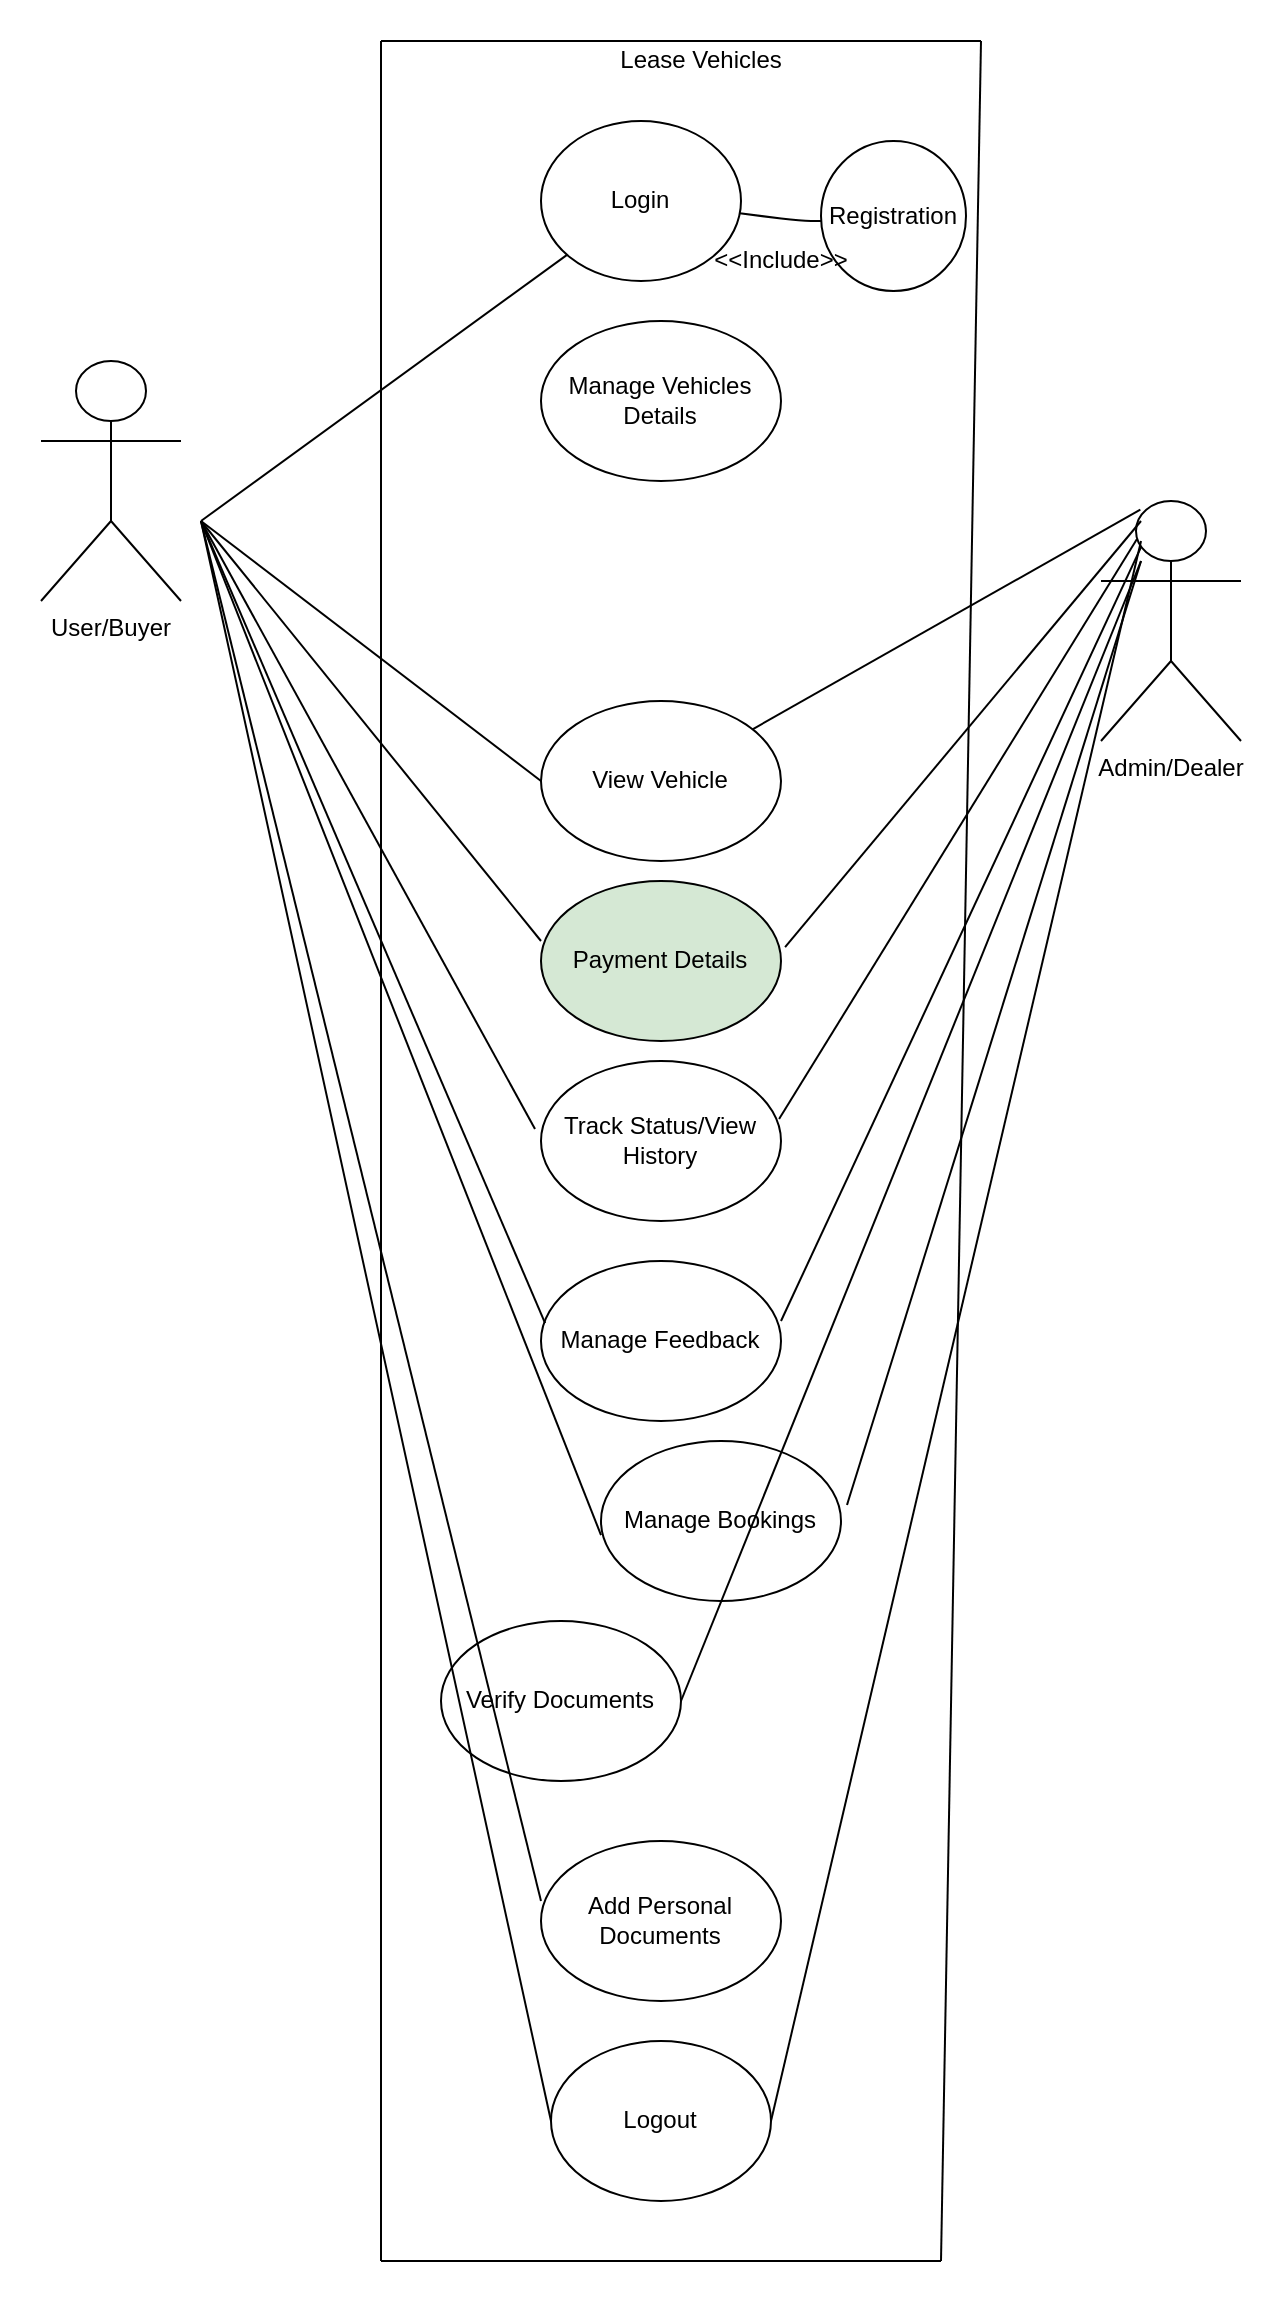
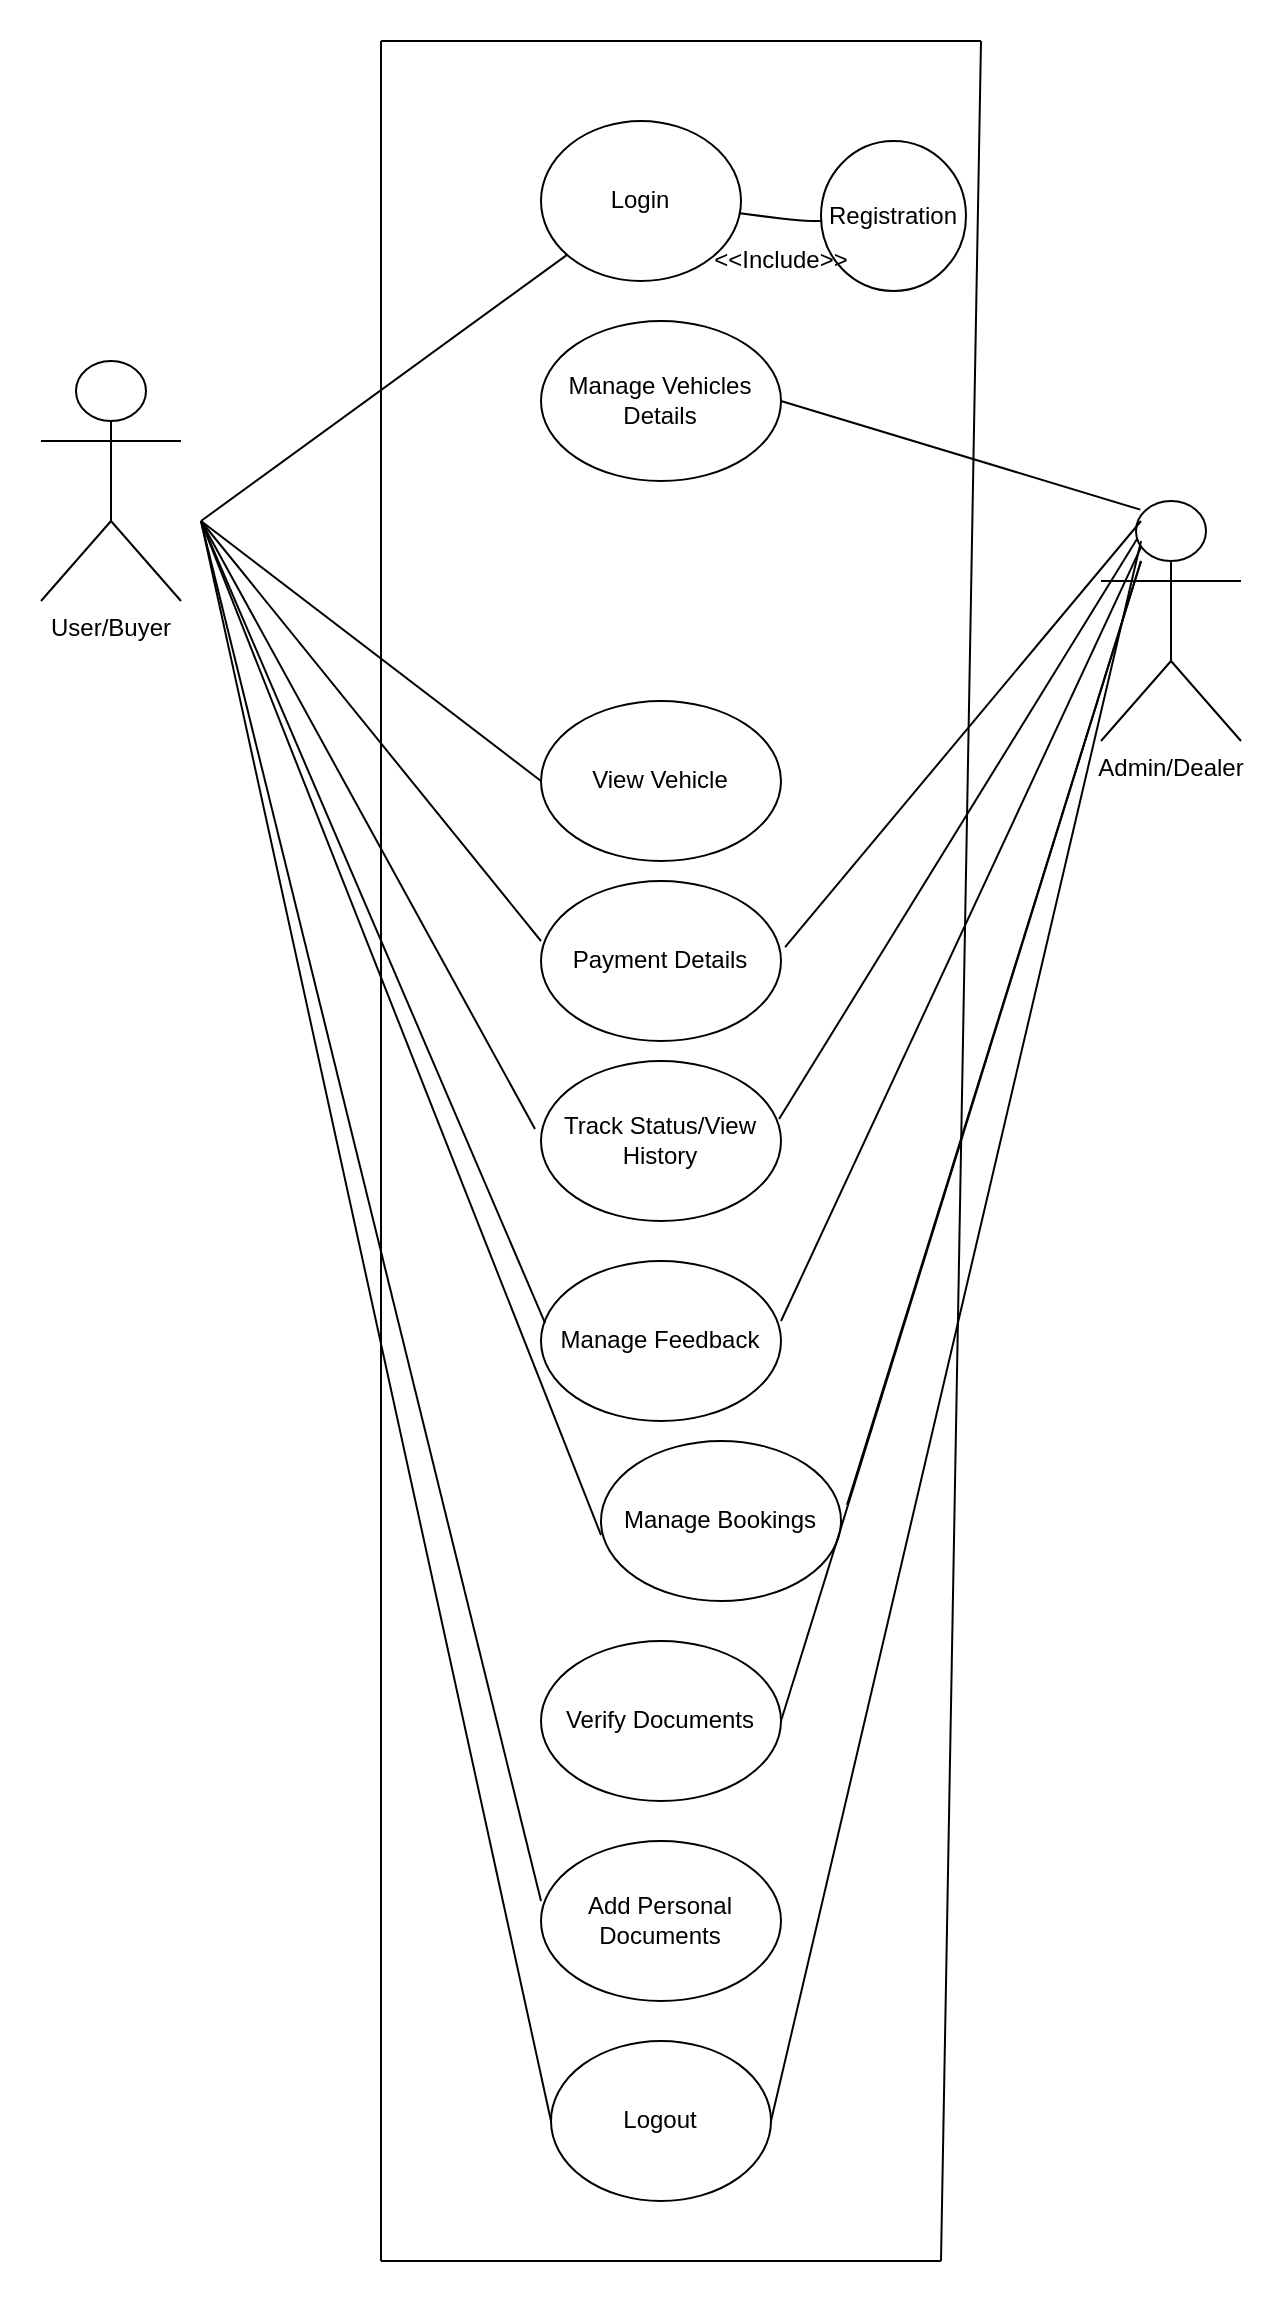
(701, 61) -> none
(860, 669) -> (961, 455)
(661, 961) -> (661, 961)
(561, 1701) -> (661, 1721)
